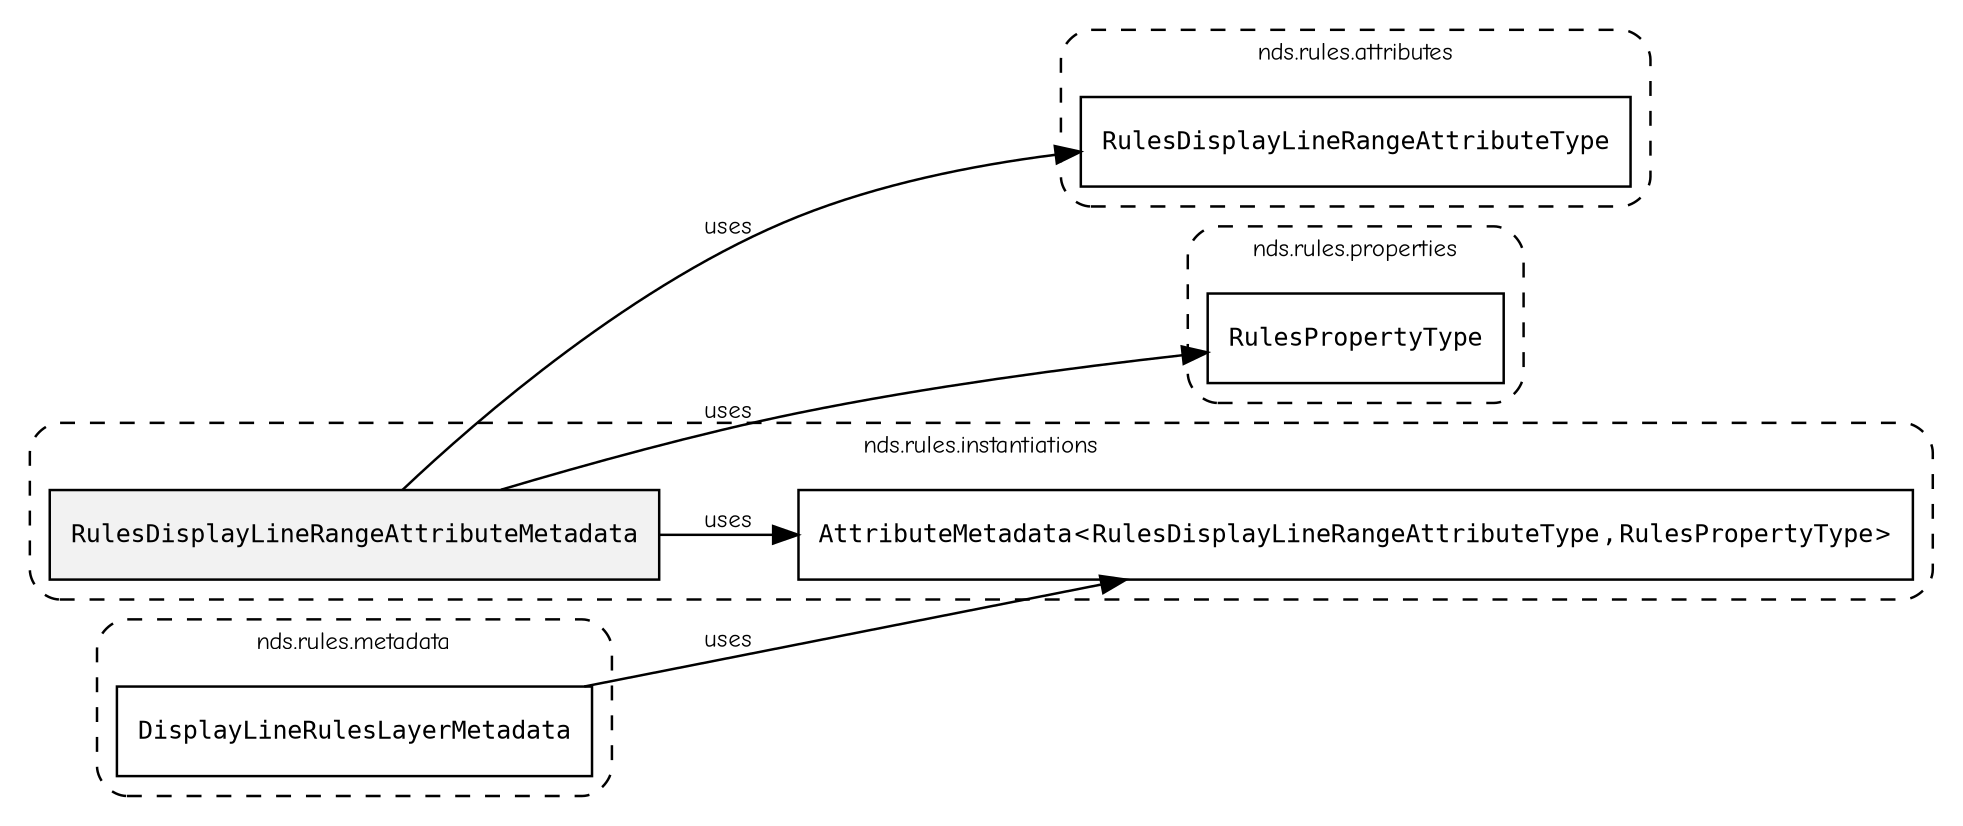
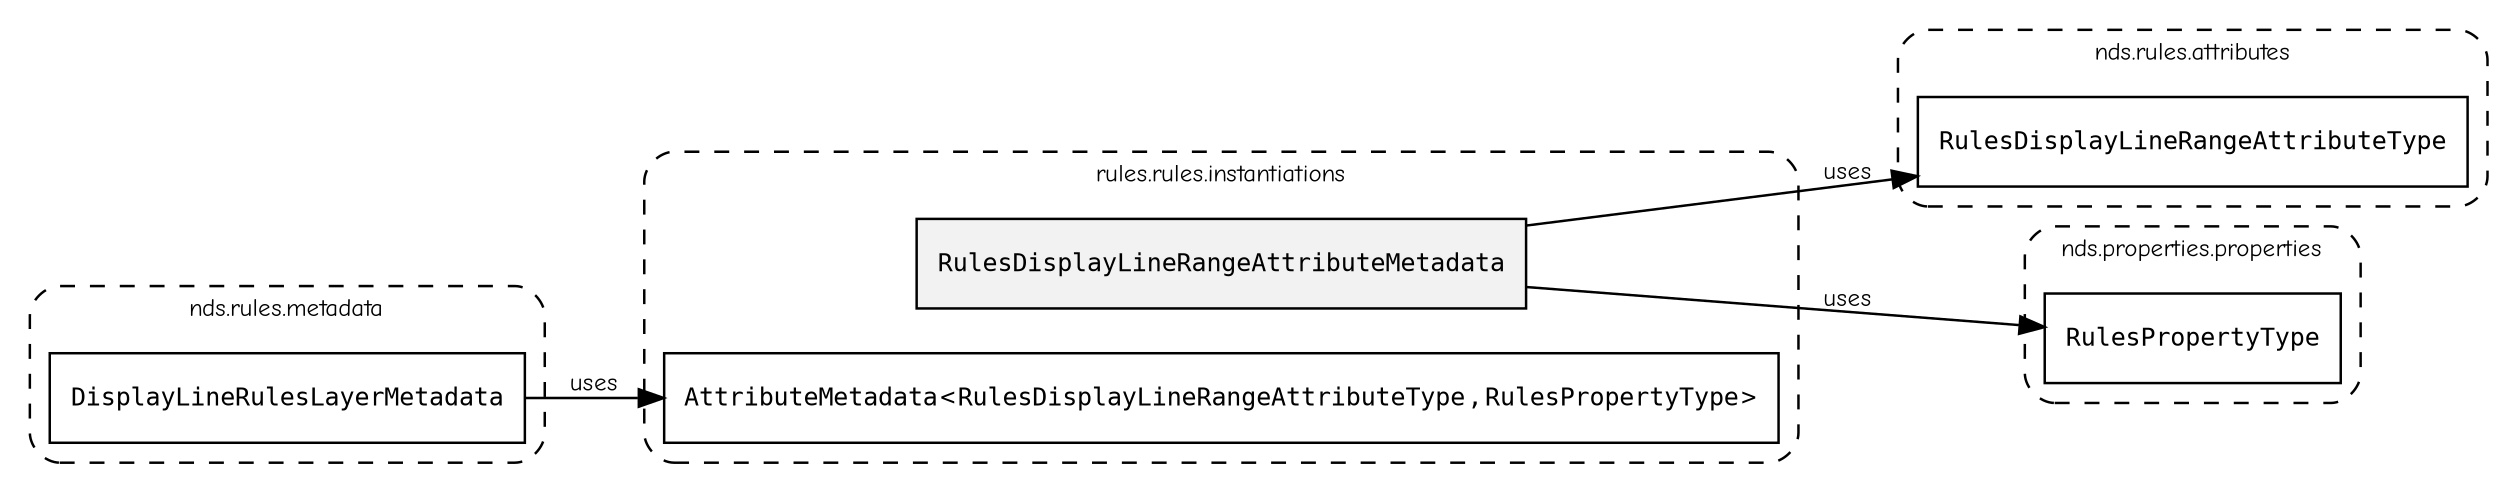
(1356, 250) -> (2193, 250)
(981, 447) -> (1221, 175)
(716, 535) -> none
